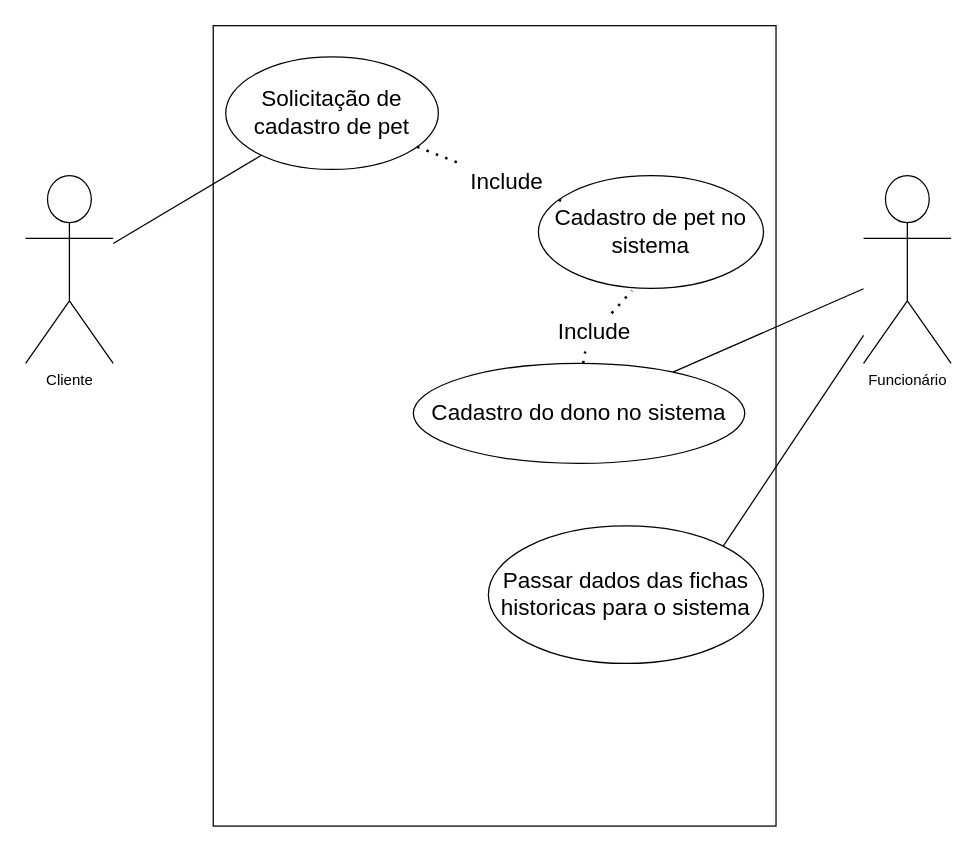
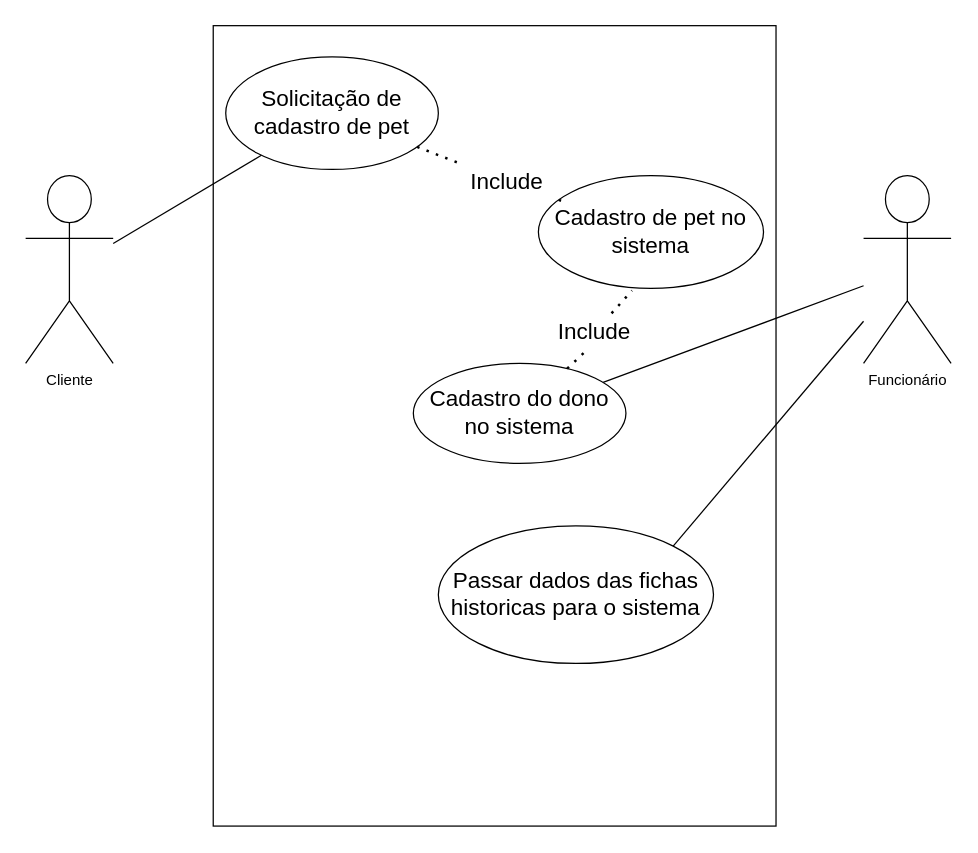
(579, 413) -> (519, 413)
(626, 594) -> (576, 594)
